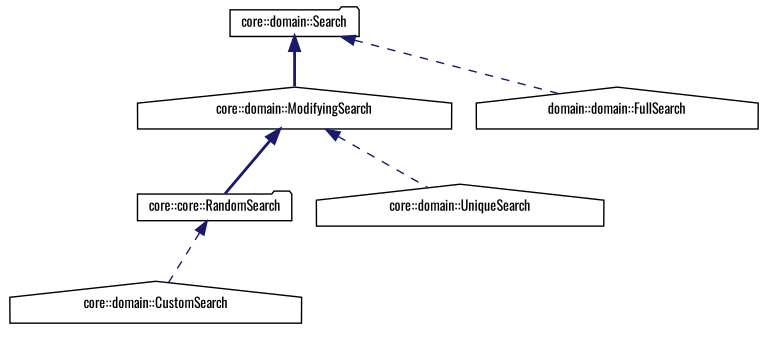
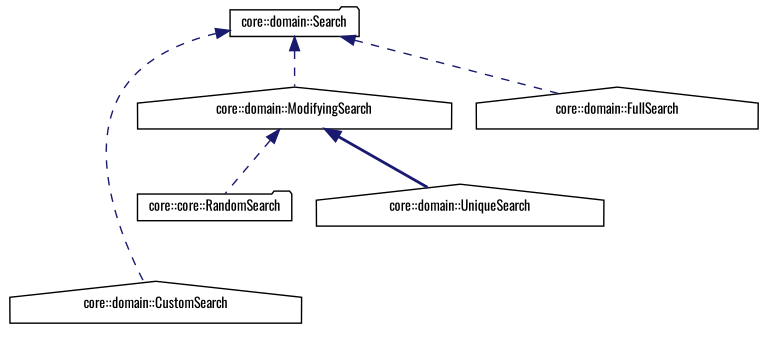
(295, 69) -> (295, 69)
(617, 110) -> (617, 110)
(383, 162) -> (383, 162)
(248, 167) -> (248, 167)
(184, 258) -> (108, 132)
